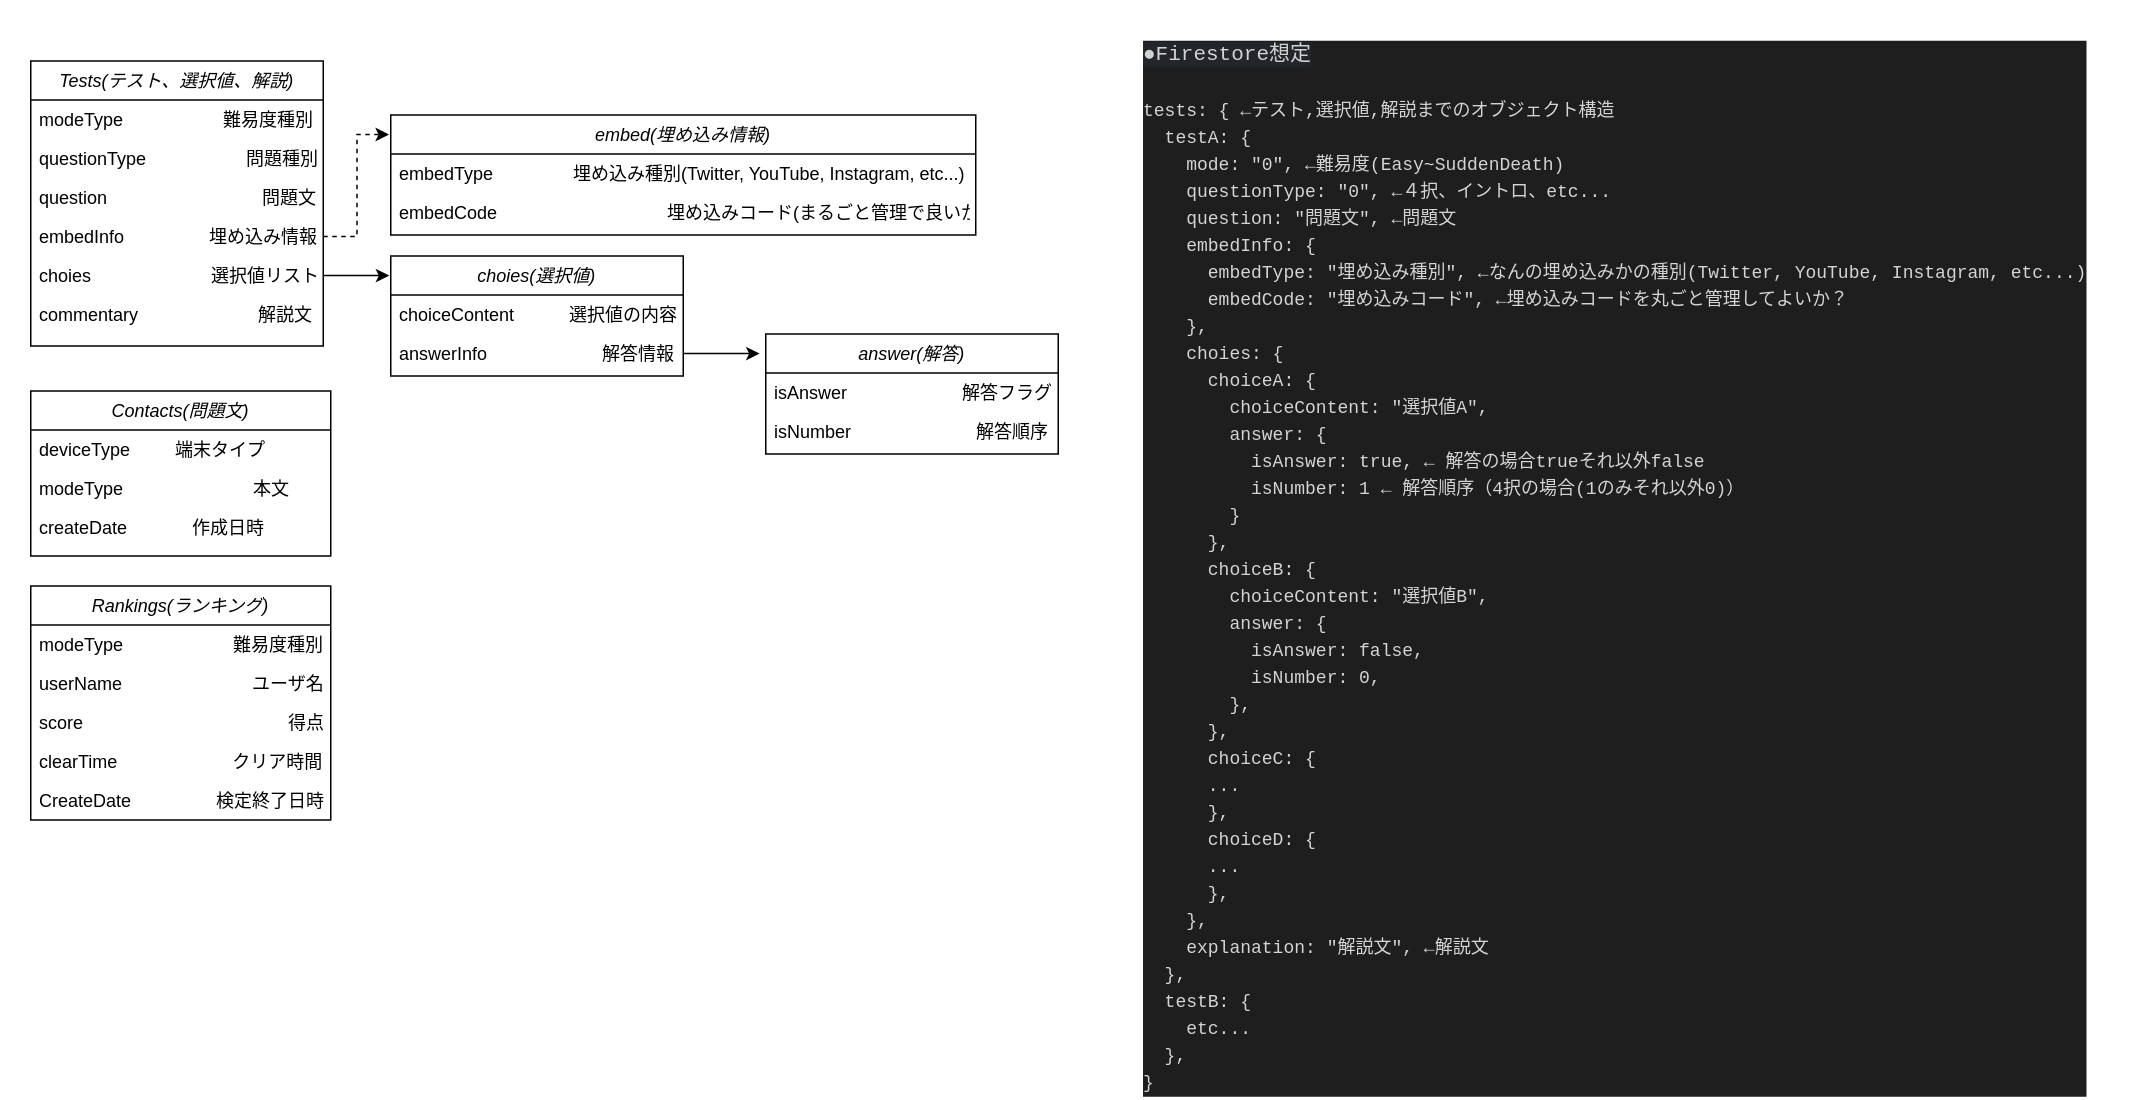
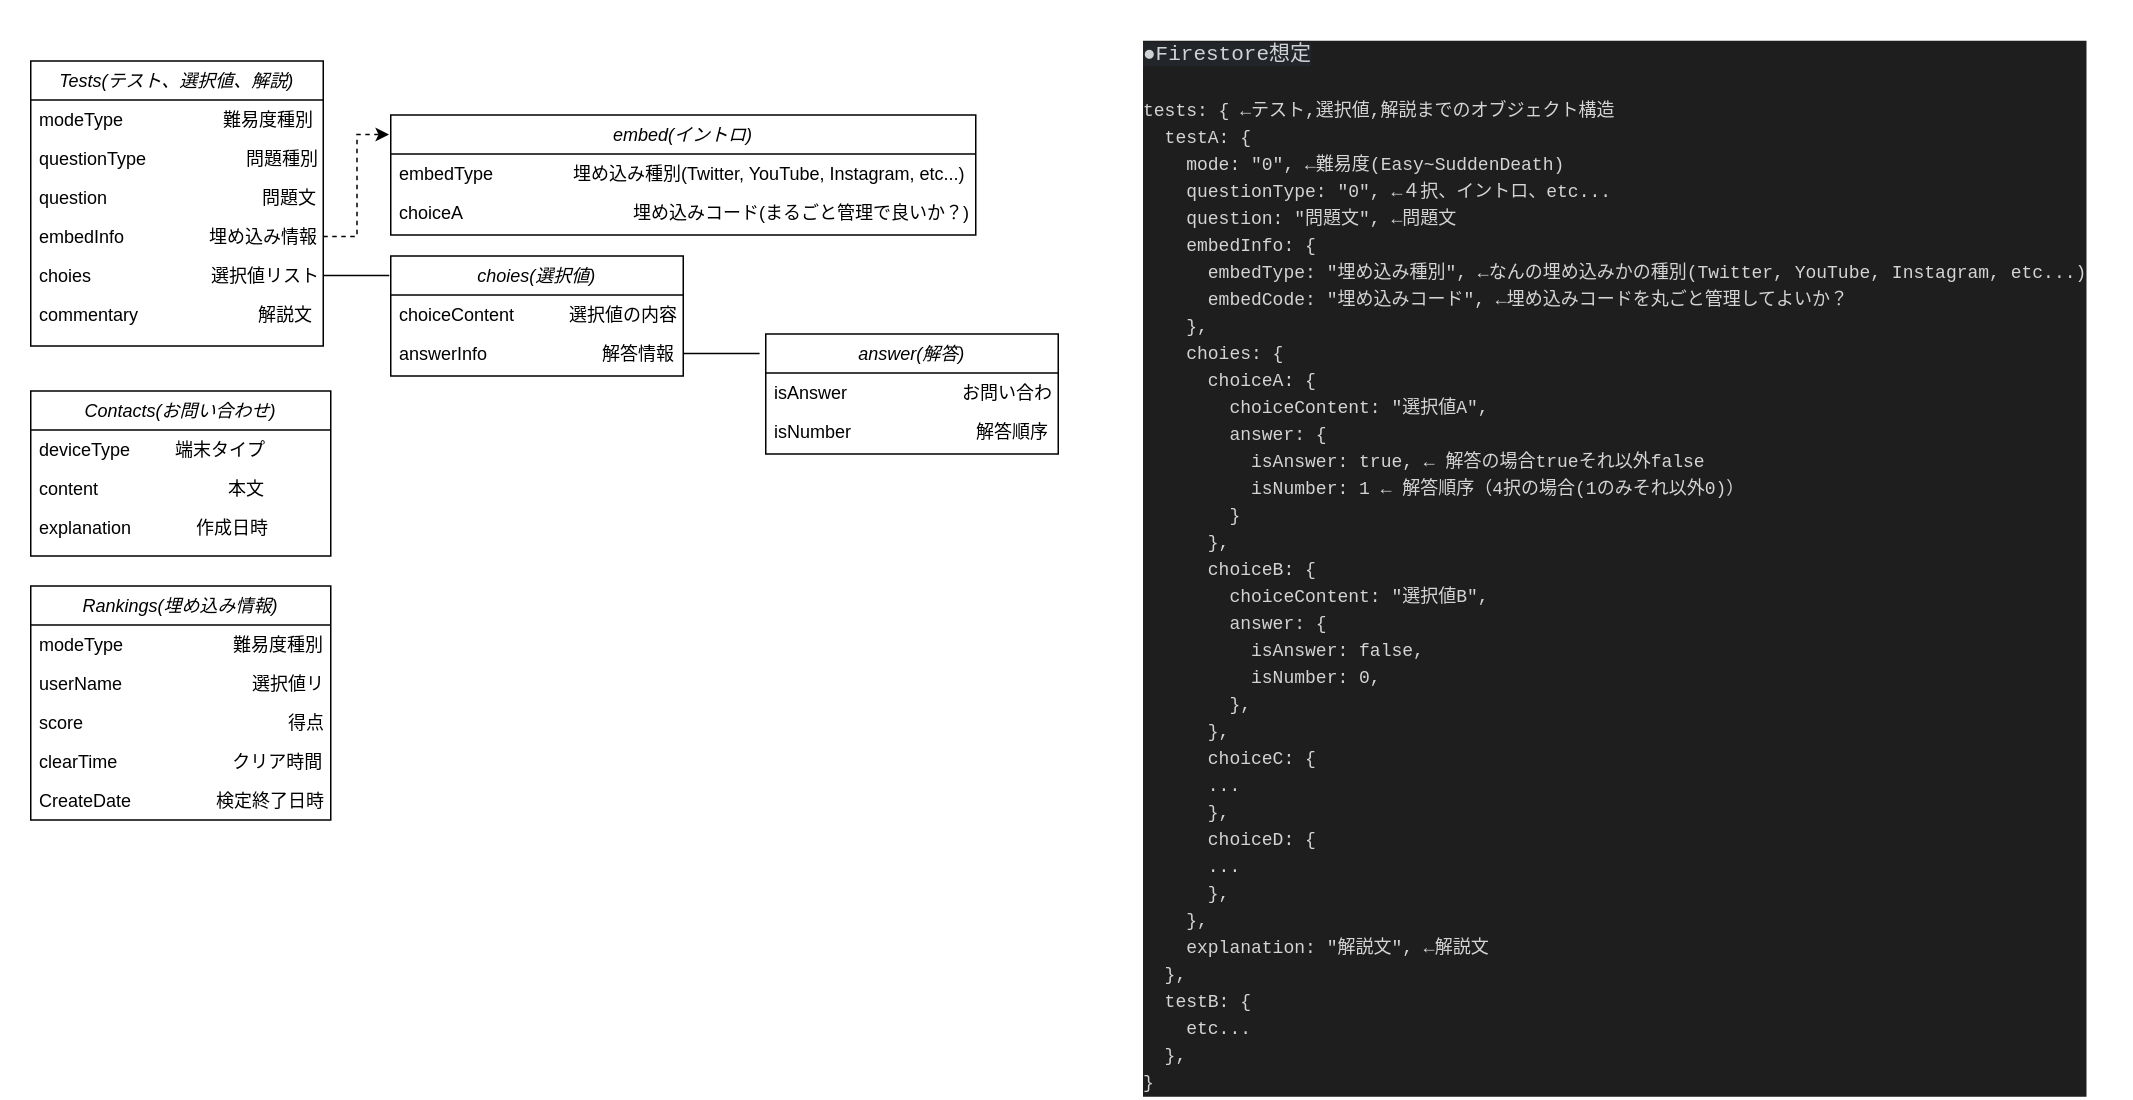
(683, 135) -> (683, 135)
(748, 213) -> (736, 213)
(378, 275) -> (382, 275)
(748, 353) -> (752, 353)
(947, 393) -> (956, 393)
(180, 411) -> (180, 411)
(198, 489) -> (193, 489)
(177, 528) -> (177, 528)
(180, 606) -> (180, 606)
(216, 684) -> (234, 684)
